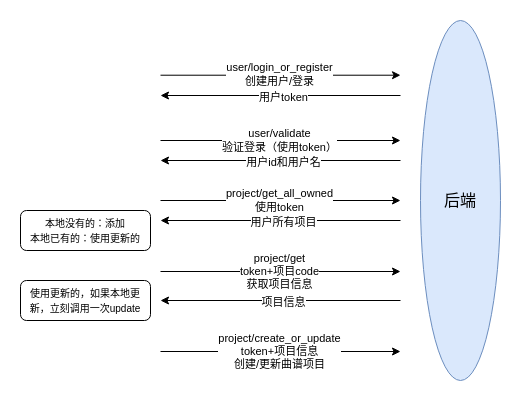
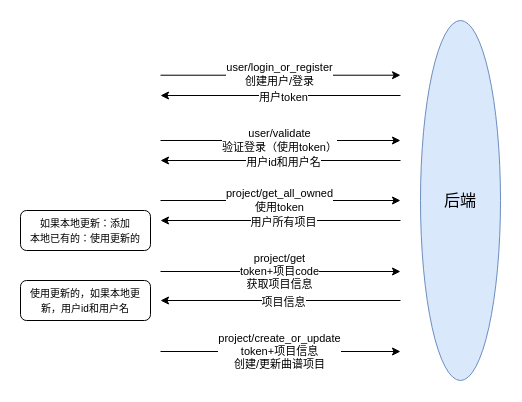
(86, 231) -> (86, 231)
(86, 301) -> (86, 301)
